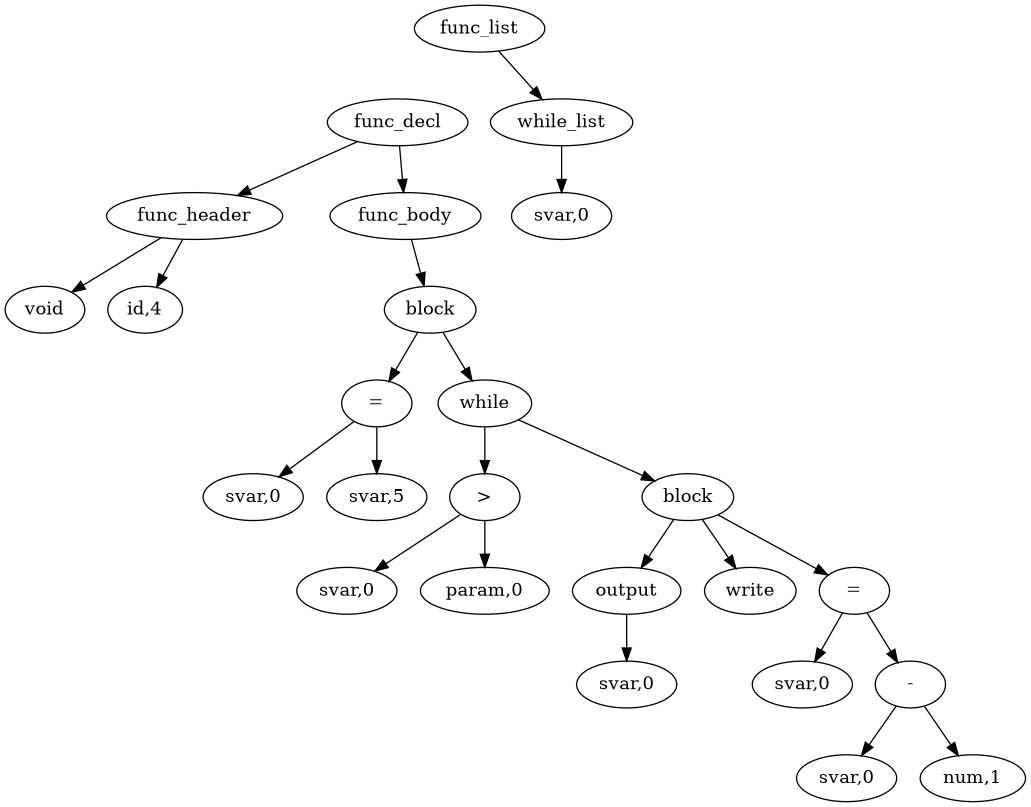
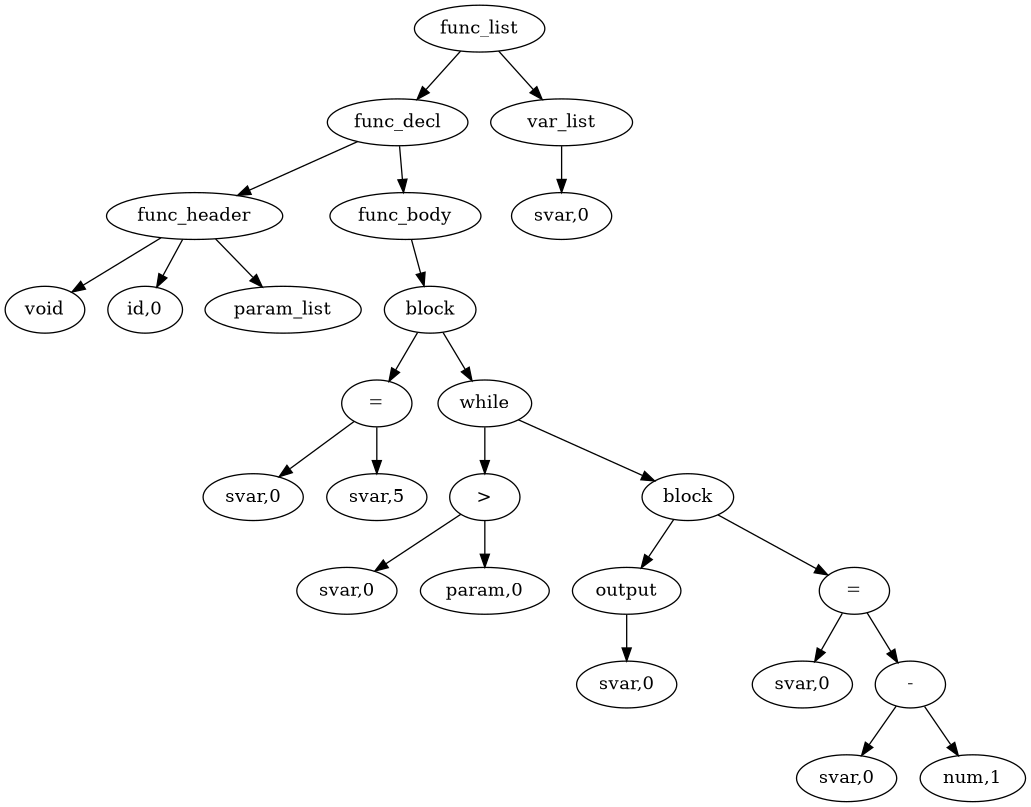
none -> (443, 70)
(562, 122) -> (562, 122)
(145, 310) -> (145, 310)
none -> (283, 310)
(750, 591) -> none
